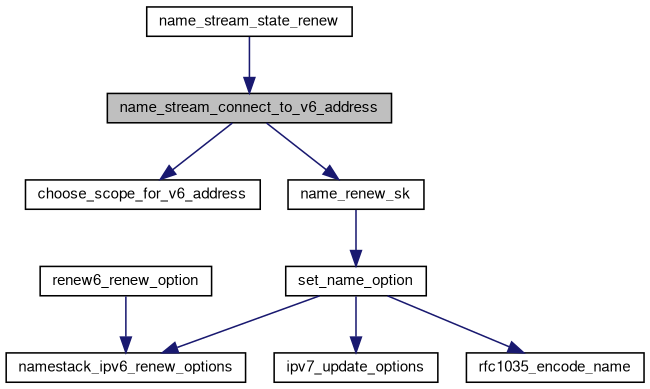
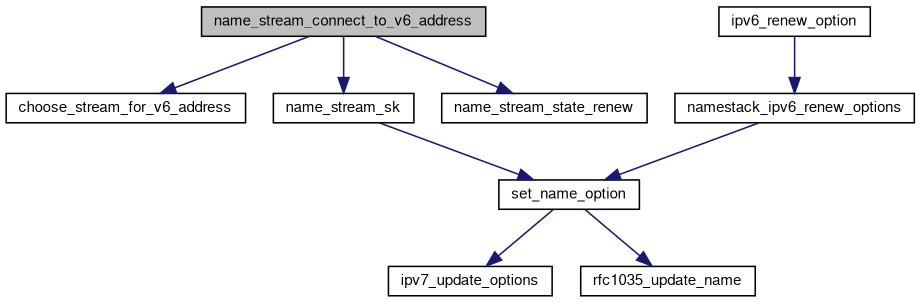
(249, 57) -> (437, 62)
(143, 195) -> (126, 108)
(356, 195) -> (344, 108)
(126, 281) -> (795, 22)
(248, 322) -> (689, 149)
(555, 368) -> (668, 281)
